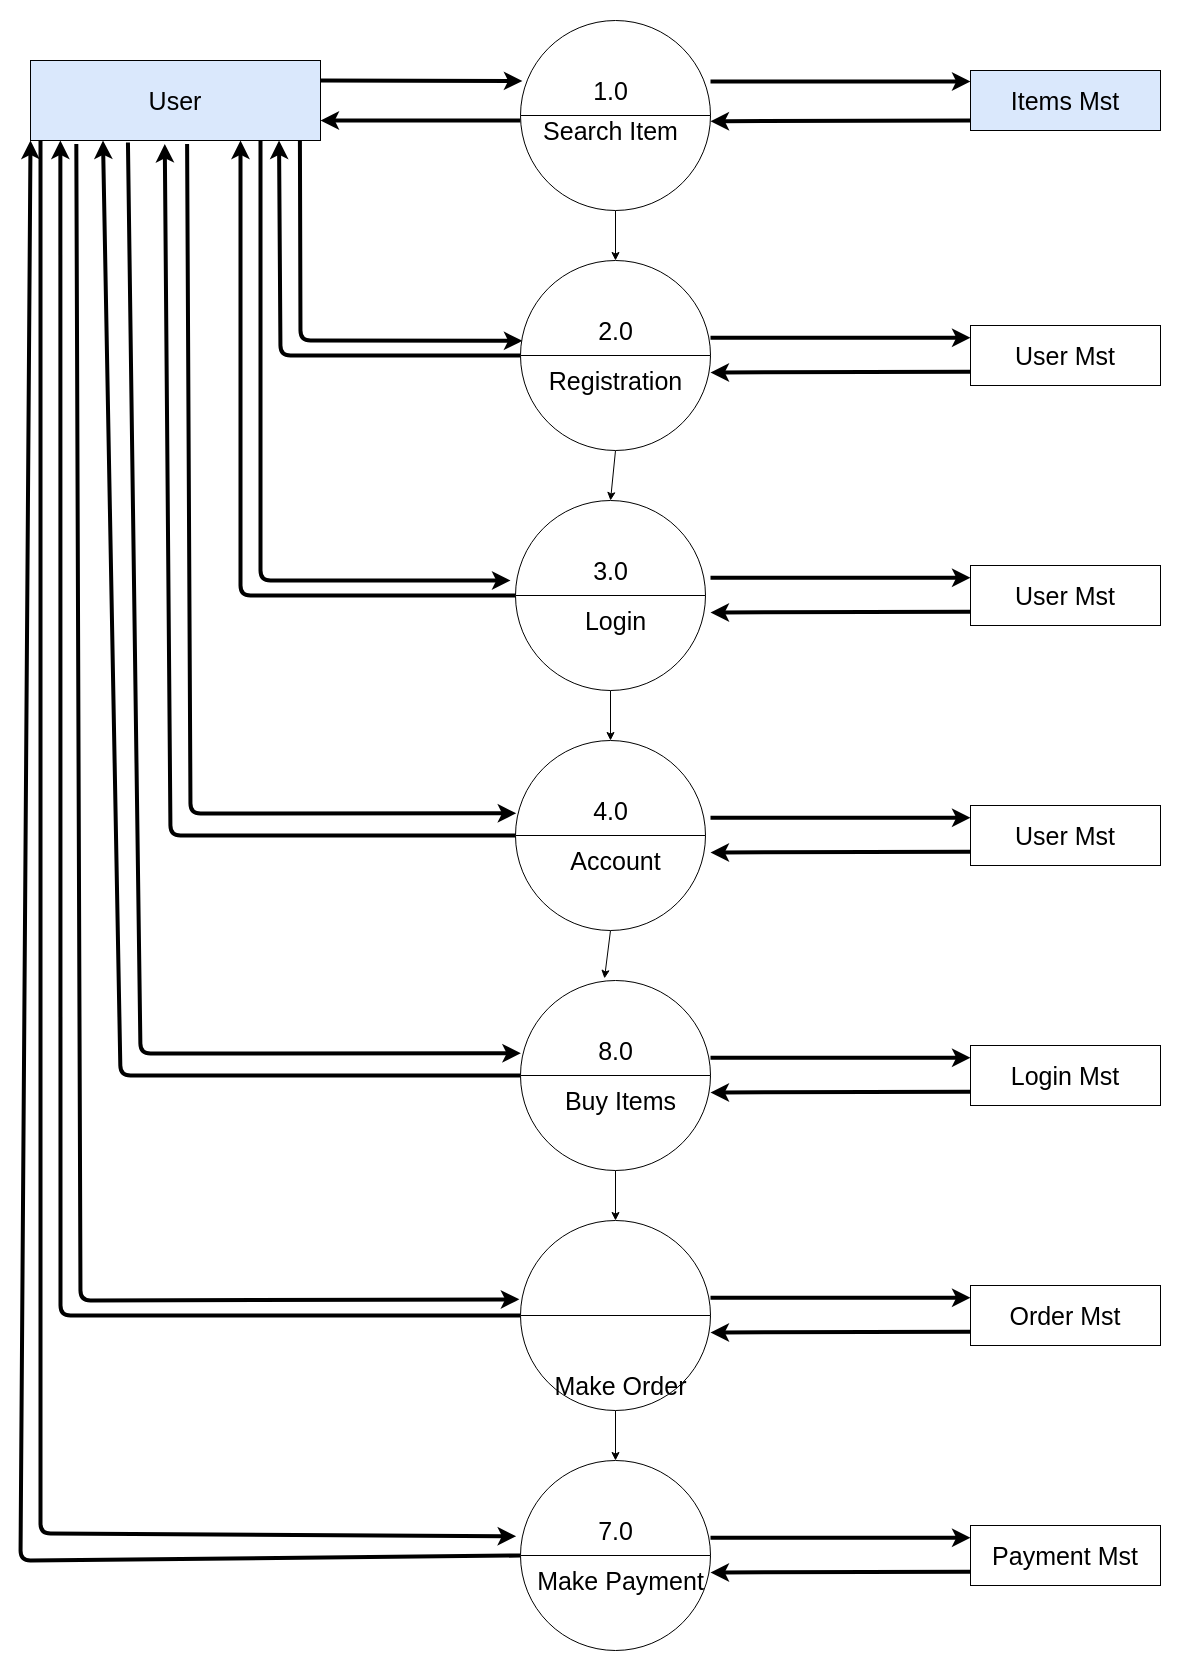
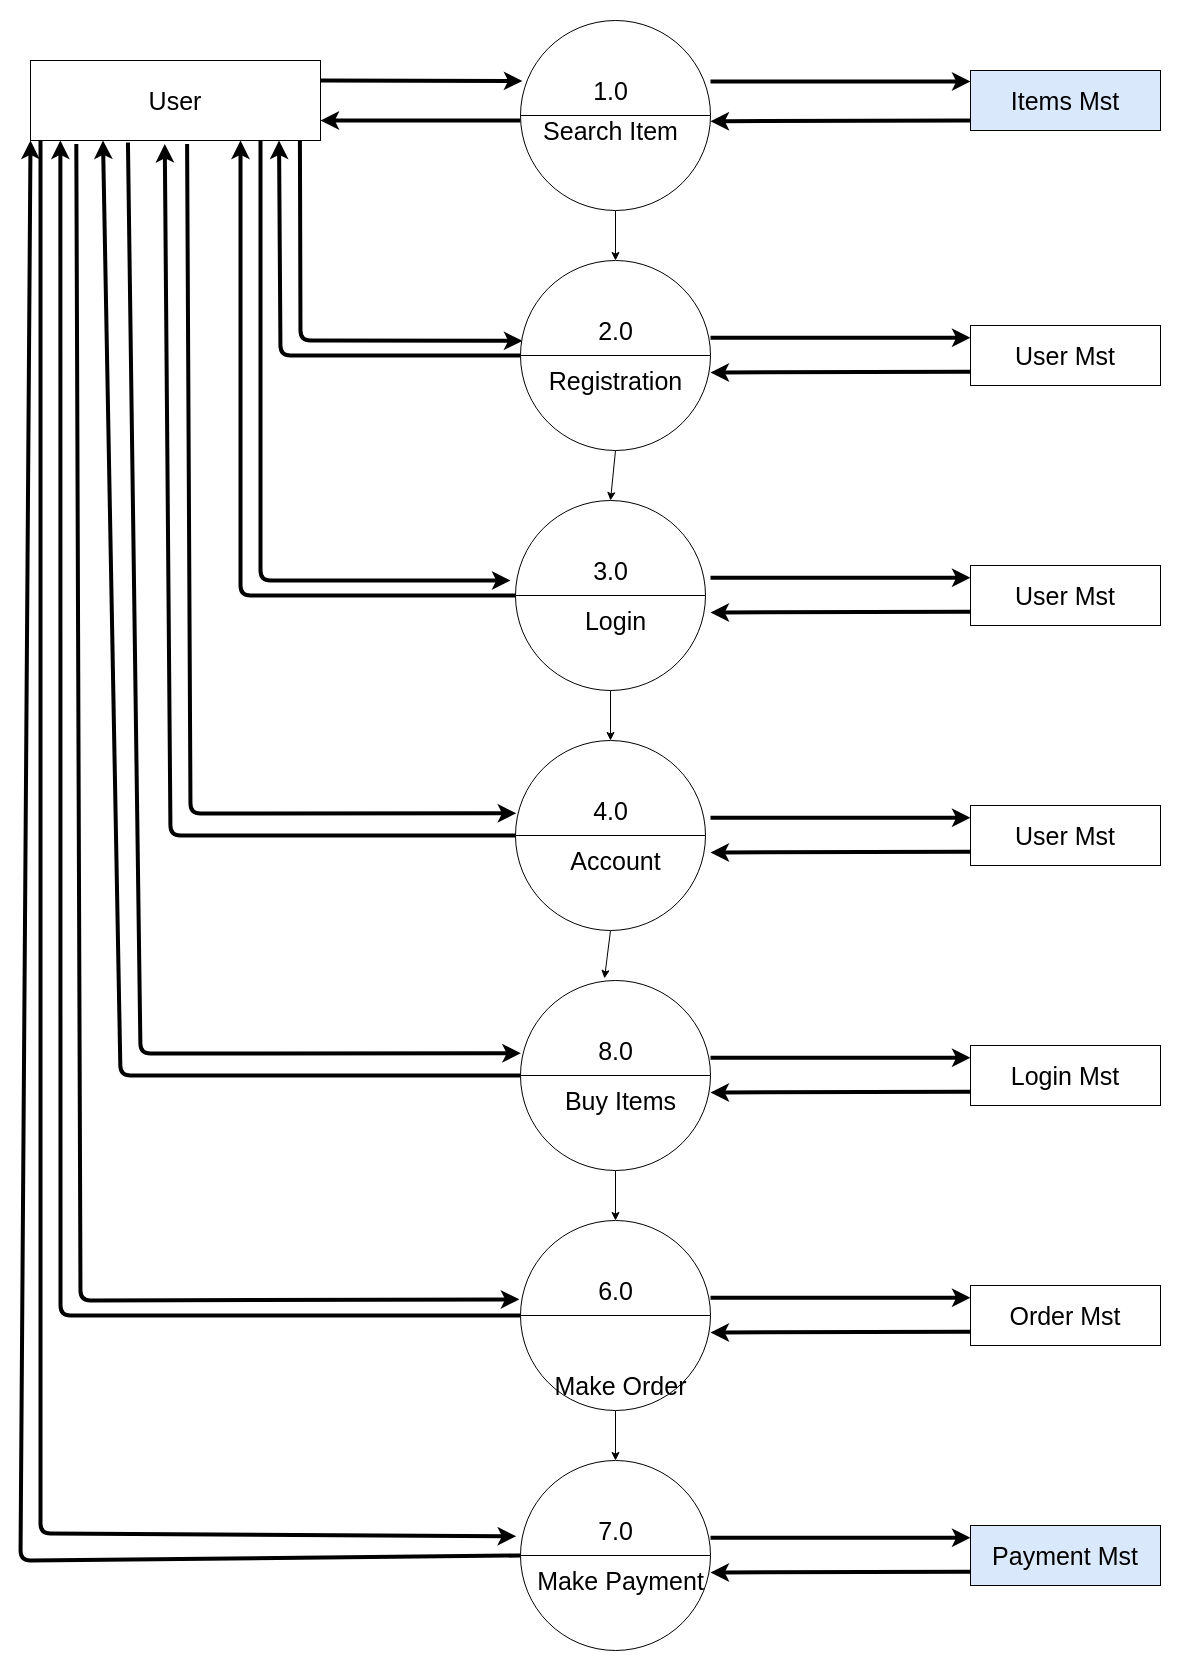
(176, 101) -> (176, 101)
none -> (616, 1291)
(1066, 1556) -> (1066, 1556)
